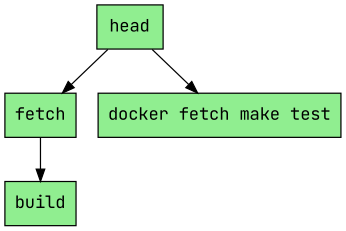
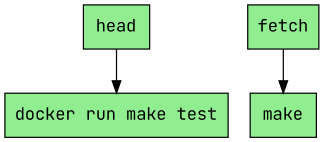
(90, 67) -> none
(220, 115) -> (117, 115)
(40, 204) -> (283, 115)
